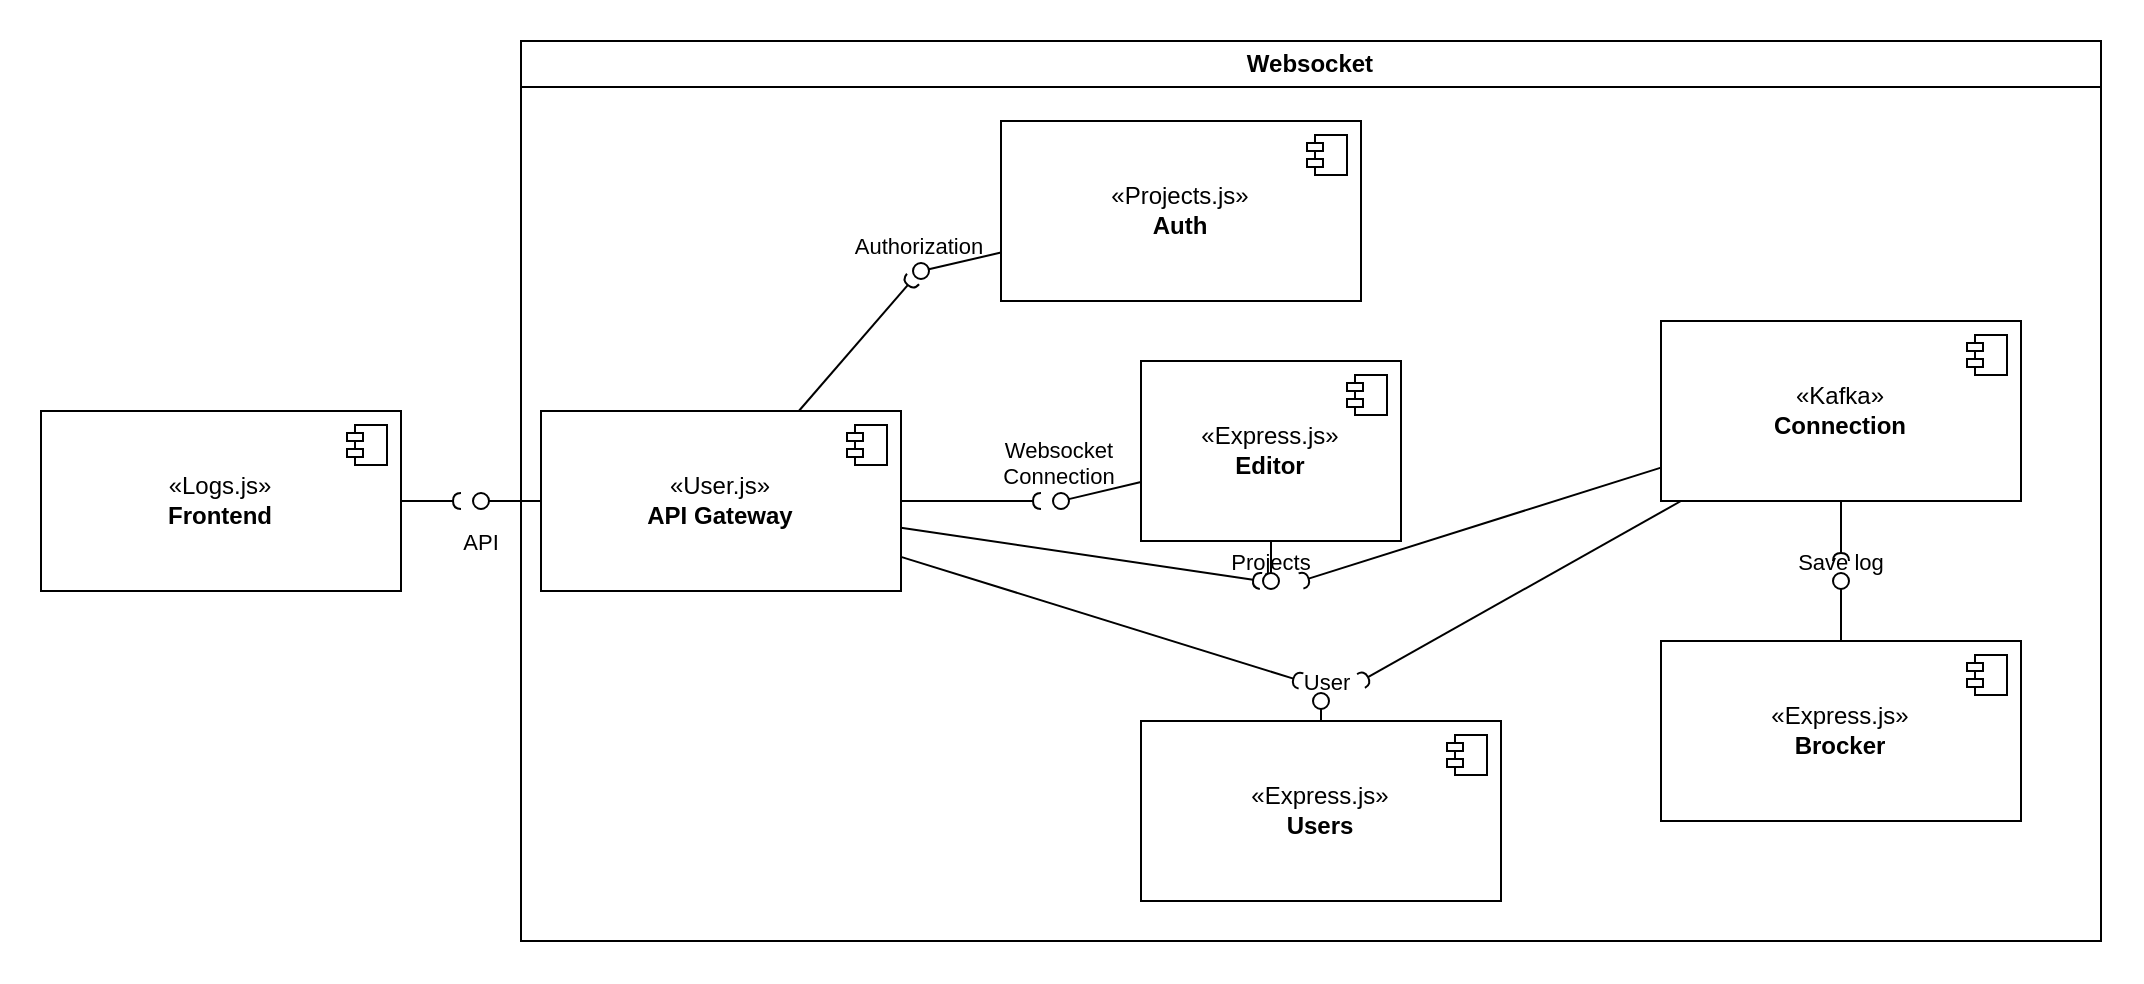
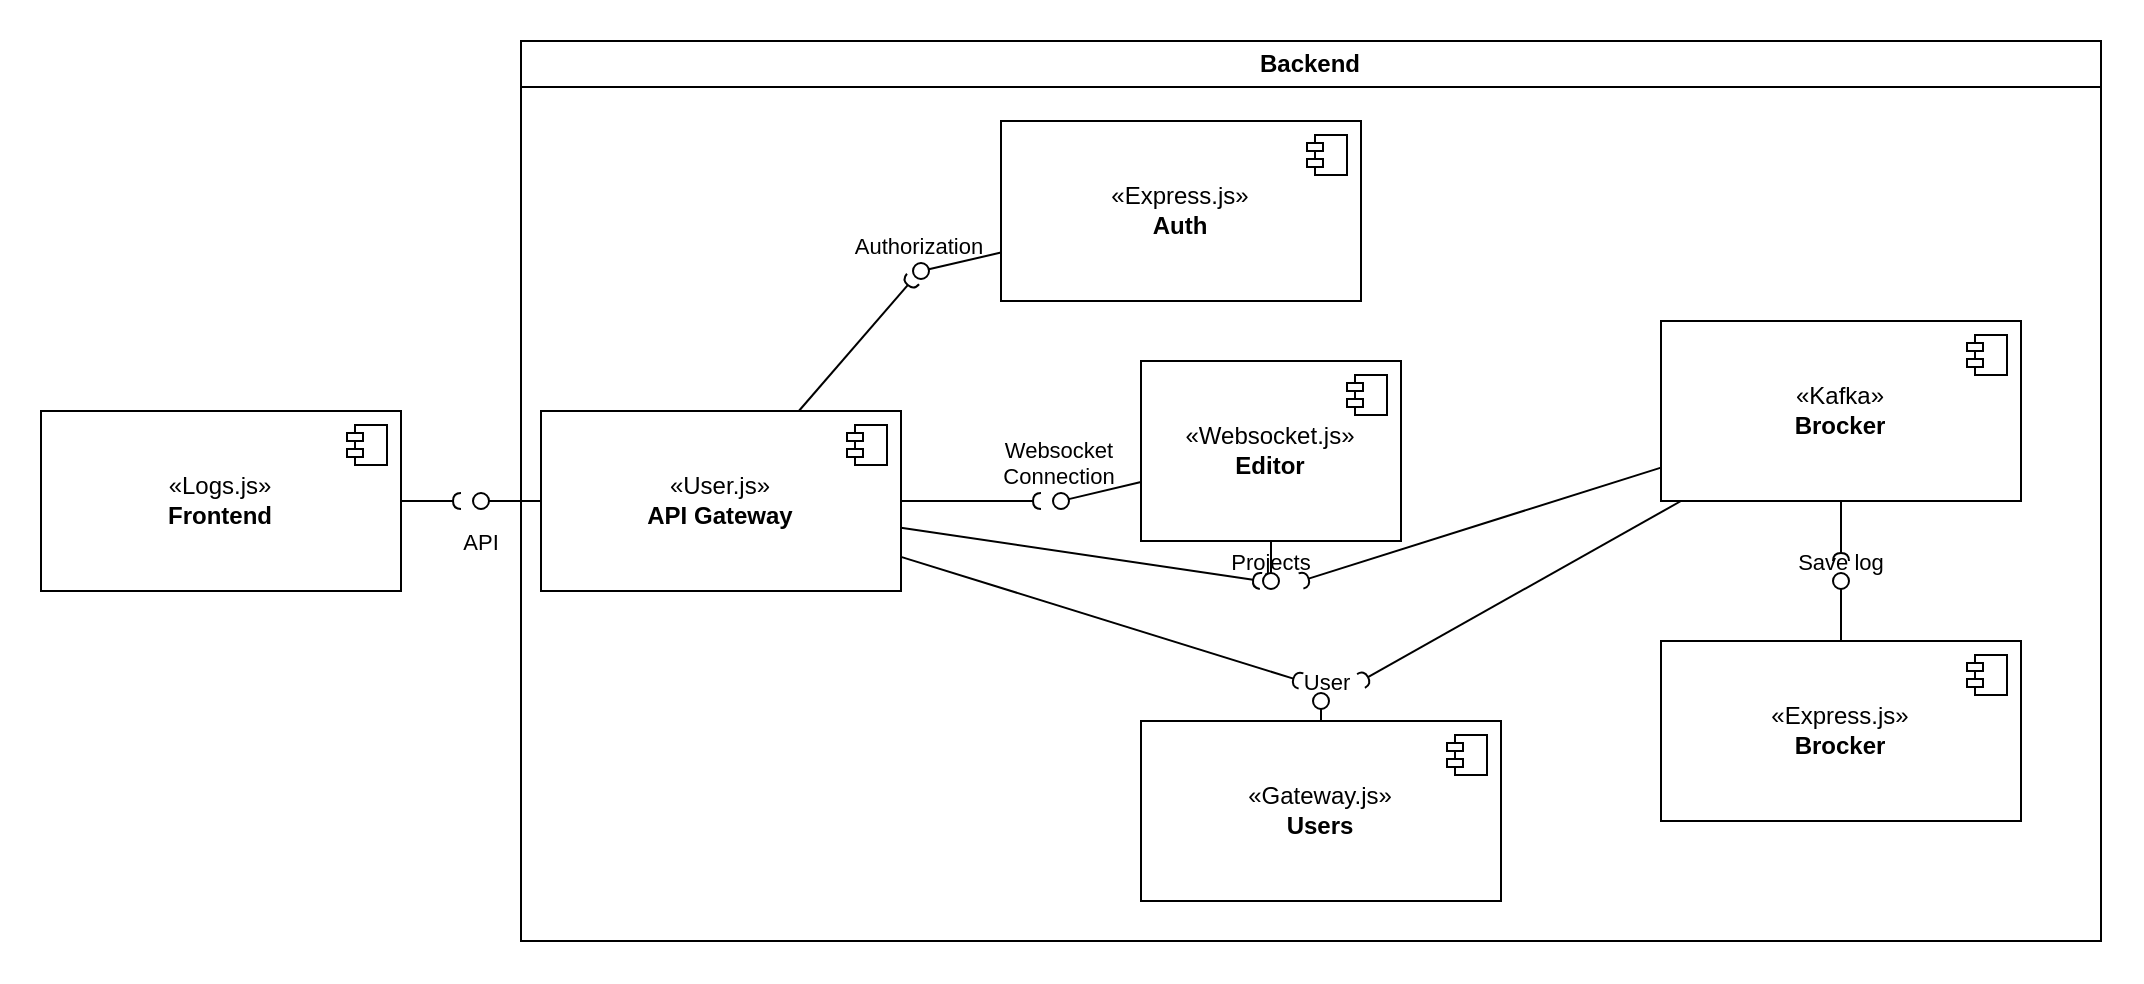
(1311, 65) -> (1311, 65)
(1181, 211) -> (1181, 211)
(1841, 411) -> (1841, 411)
(1271, 451) -> (1271, 451)
(1321, 811) -> (1321, 811)
